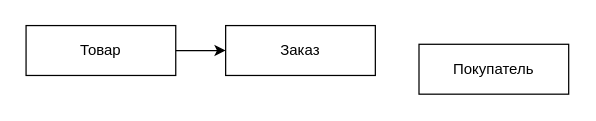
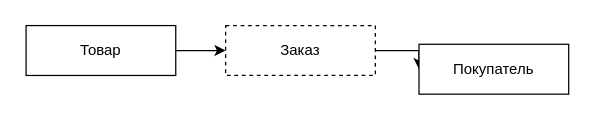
(301, 51) -> (301, 51)
none -> (402, 51)
